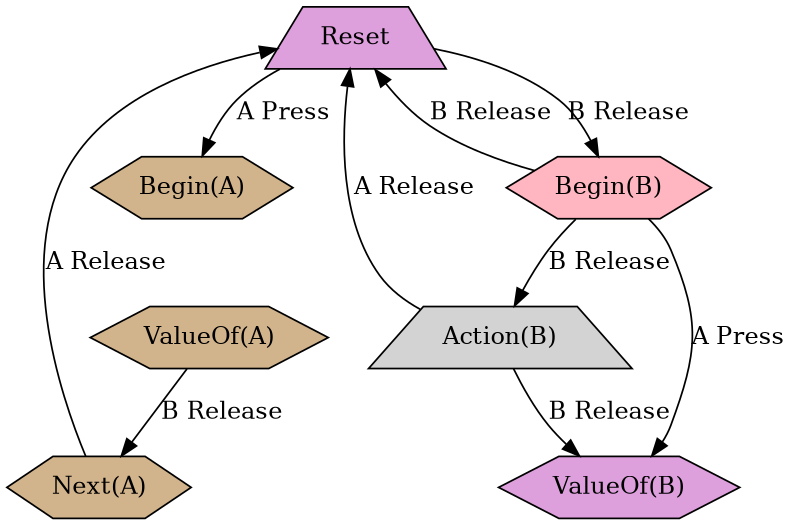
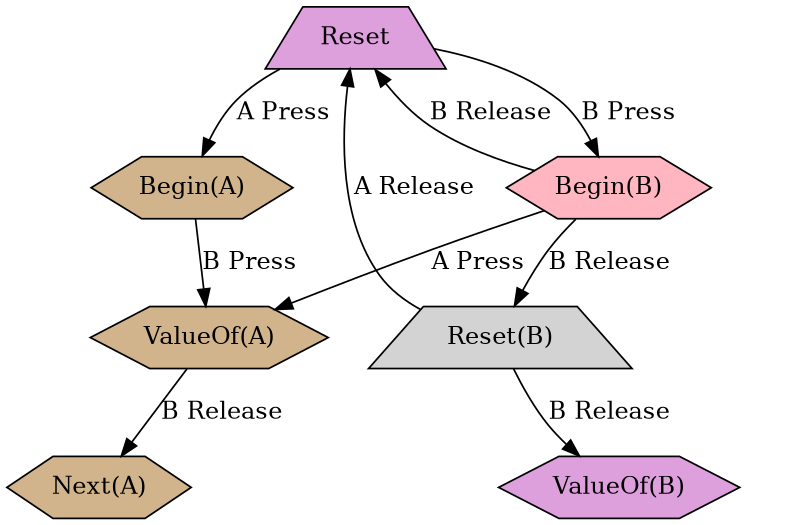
(629, 113) -> (629, 113)
(55, 199) -> none
none -> (200, 254)
(692, 328) -> (417, 255)
(500, 338) -> (500, 338)
